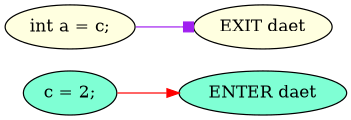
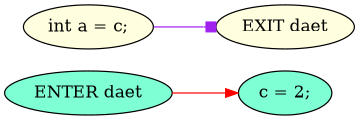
(142, 93) -> (199, 93)
